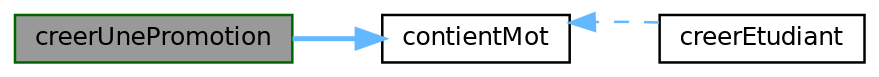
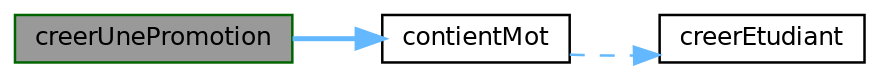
(627, 22) -> (602, 55)
